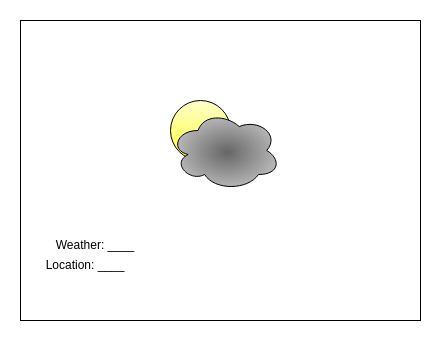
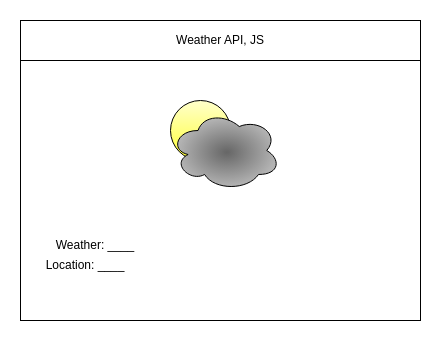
none -> (221, 41)
